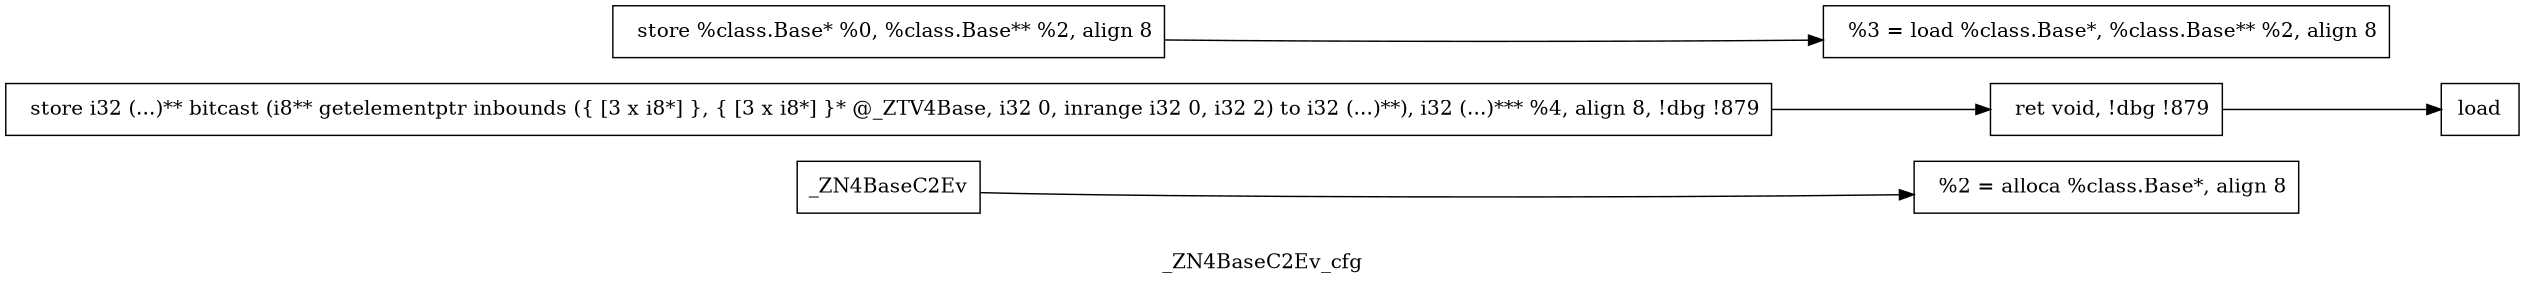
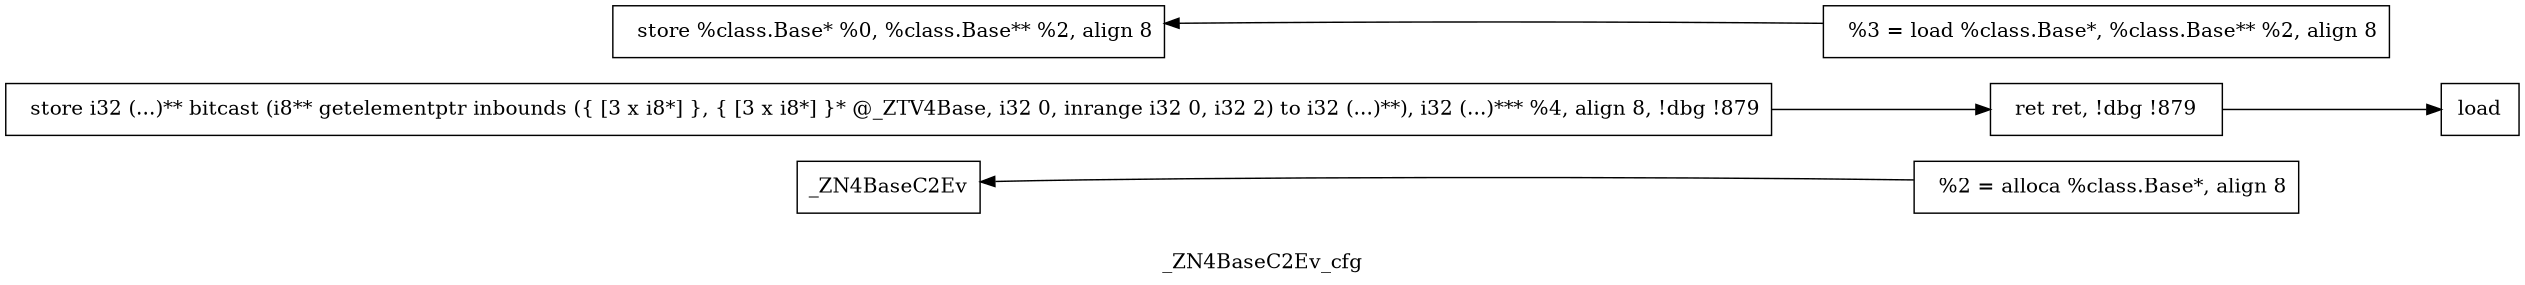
(1487, 41) -> (1501, 22)
(2106, 109) -> (2106, 109)
(1440, 197) -> (1455, 178)
